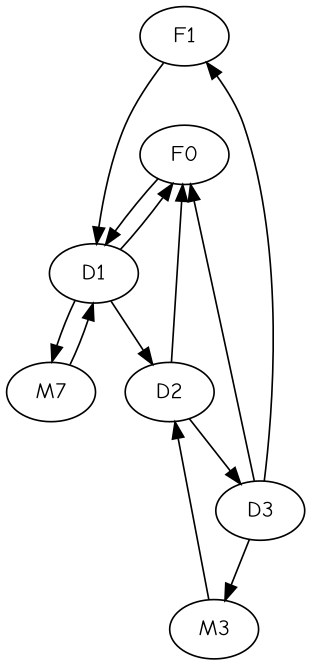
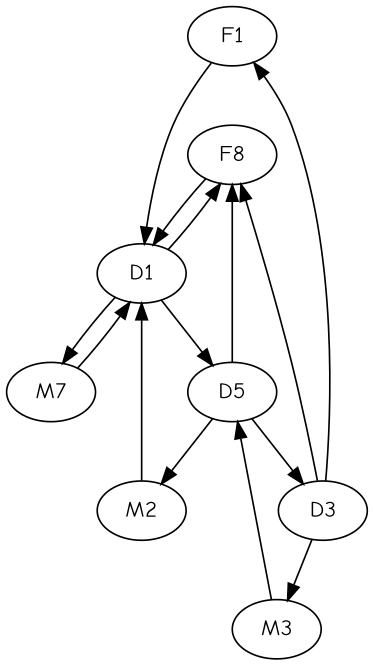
(184, 155) -> (232, 155)
(170, 392) -> (232, 392)
none -> (142, 511)
